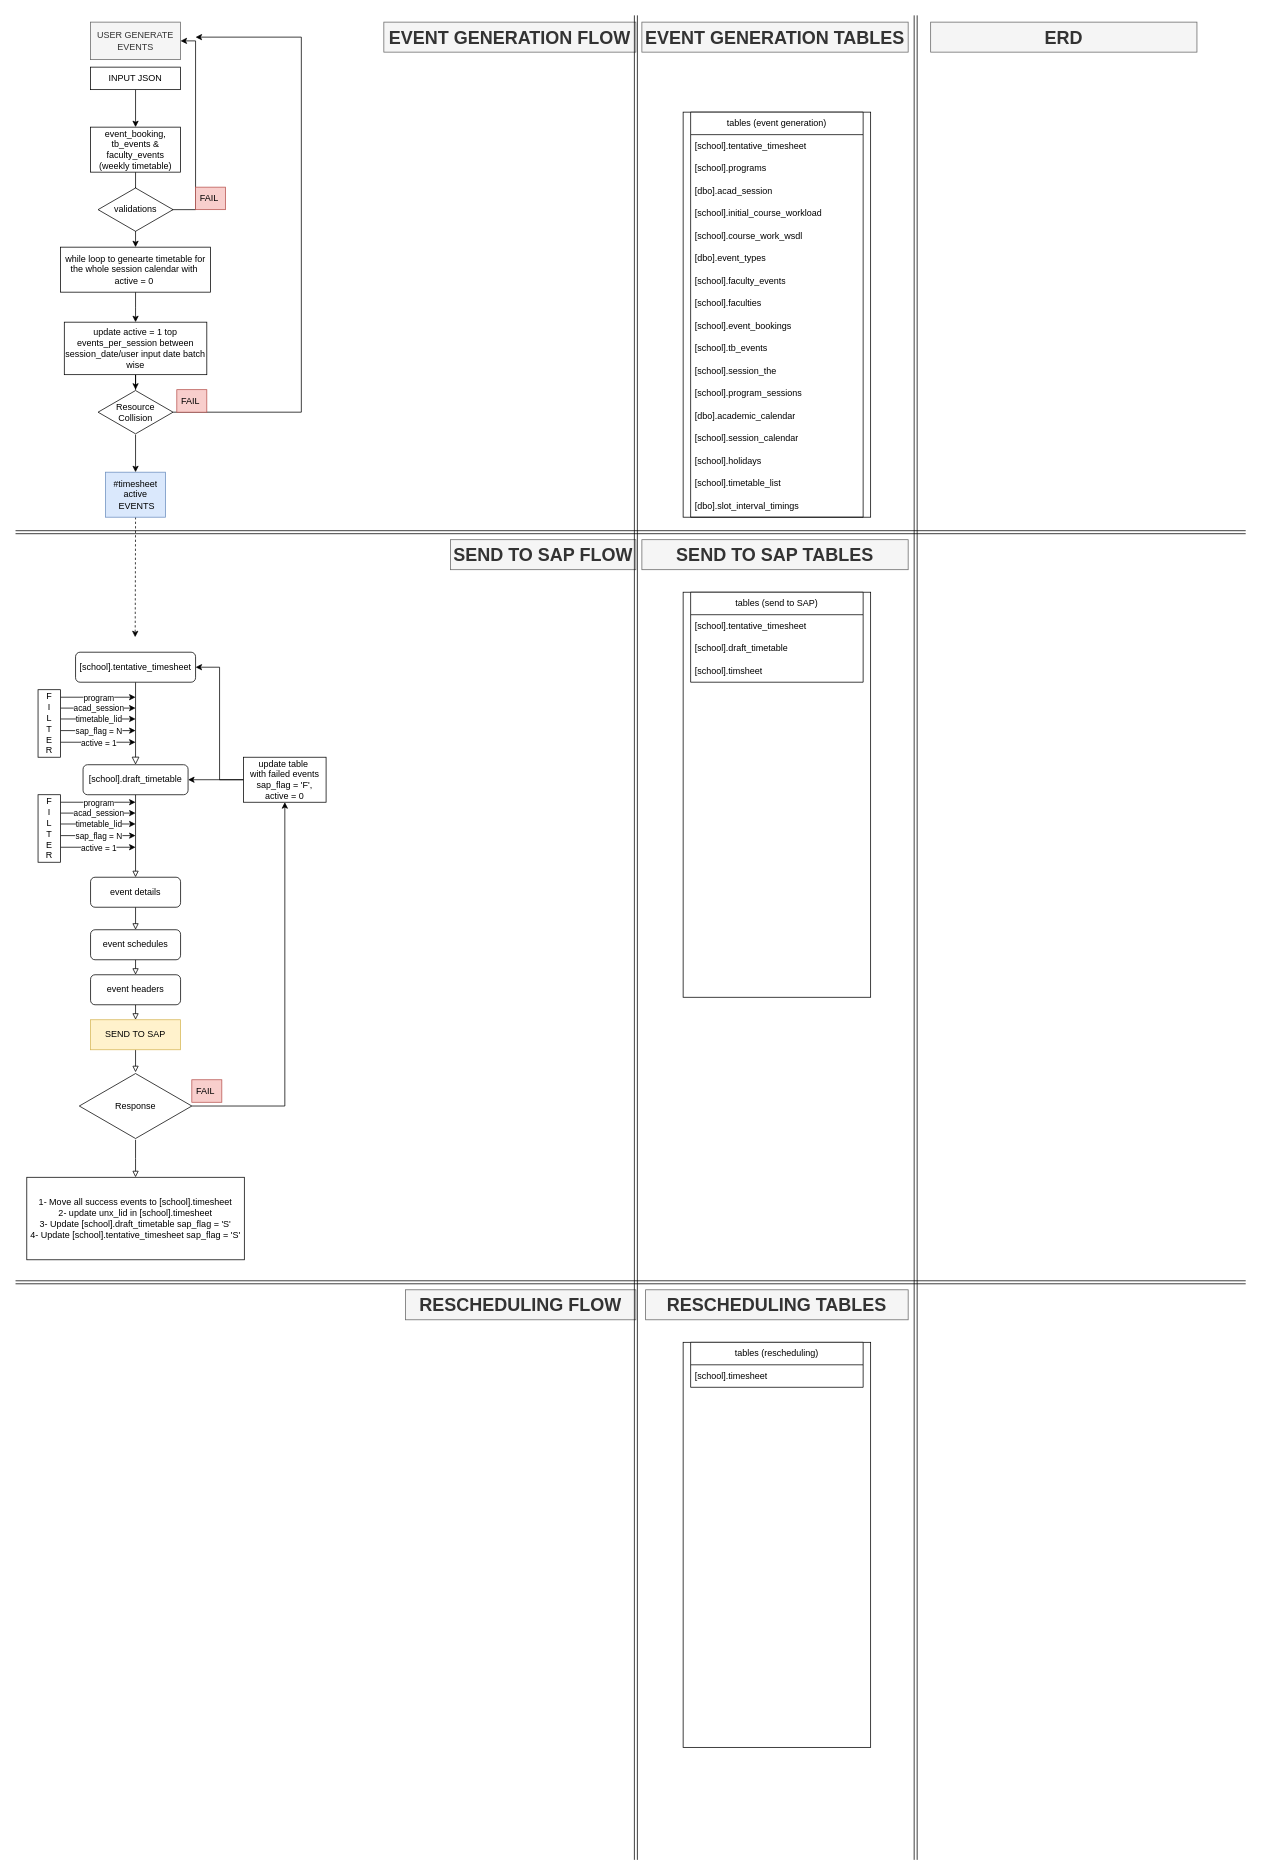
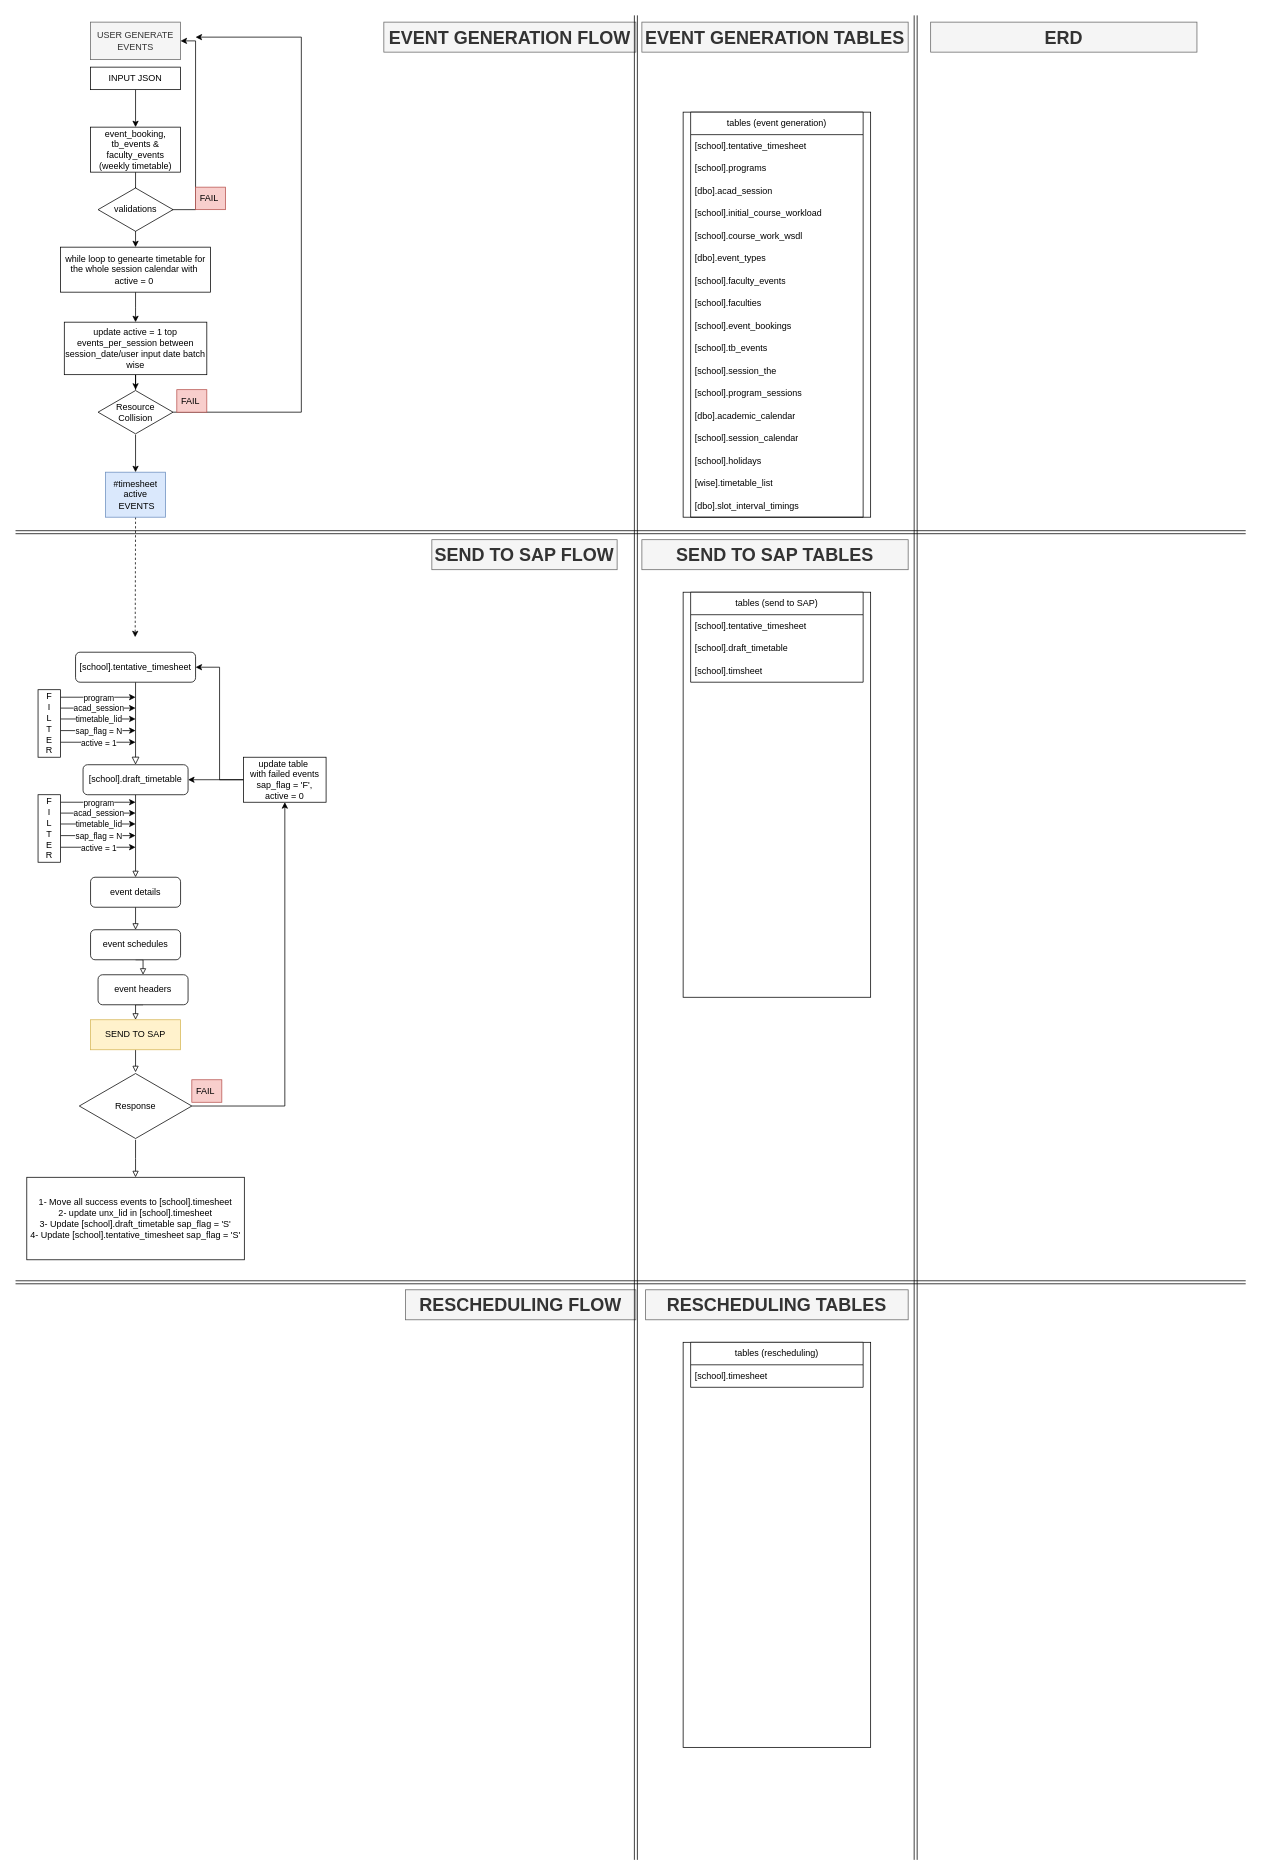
(746, 483) -> (741, 483)
(543, 555) -> (524, 555)
(135, 990) -> (143, 990)
